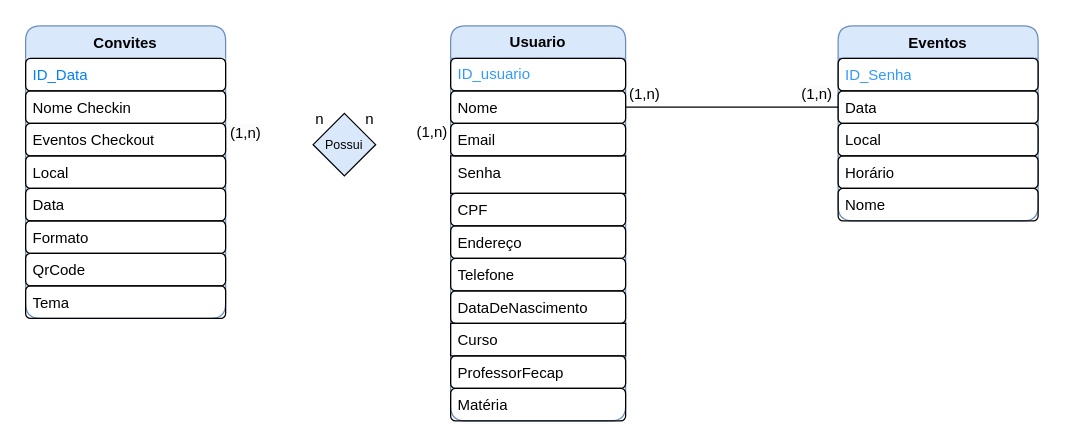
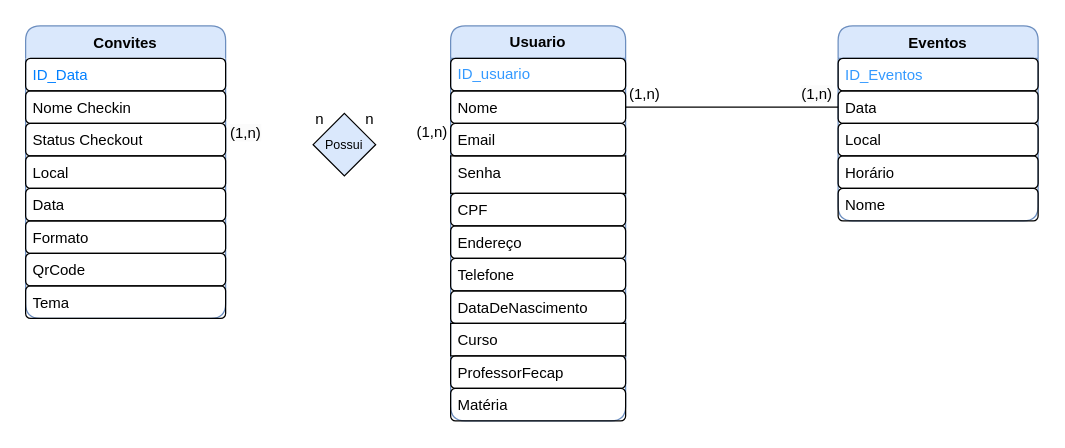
(879, 76) -> (888, 76)
(98, 141) -> (94, 141)
